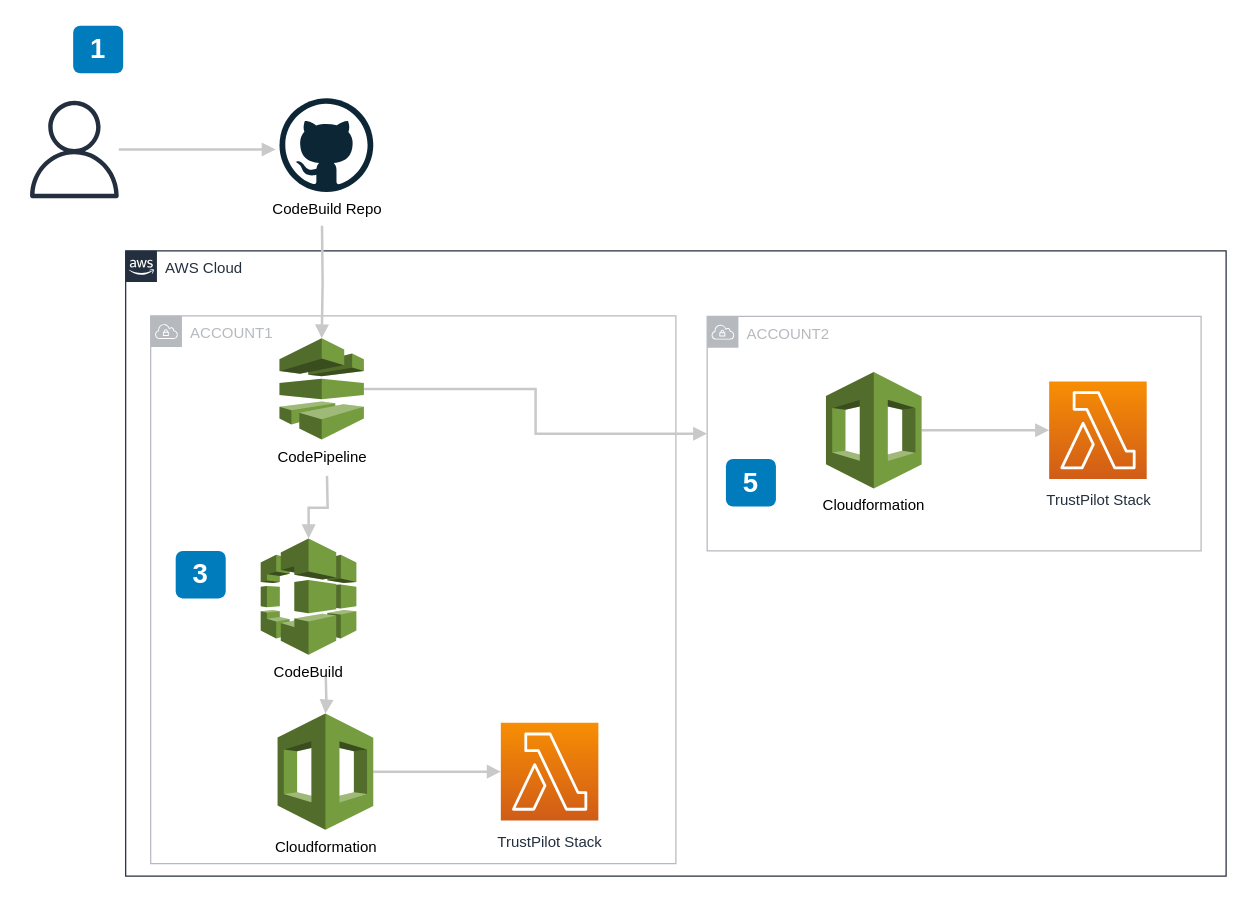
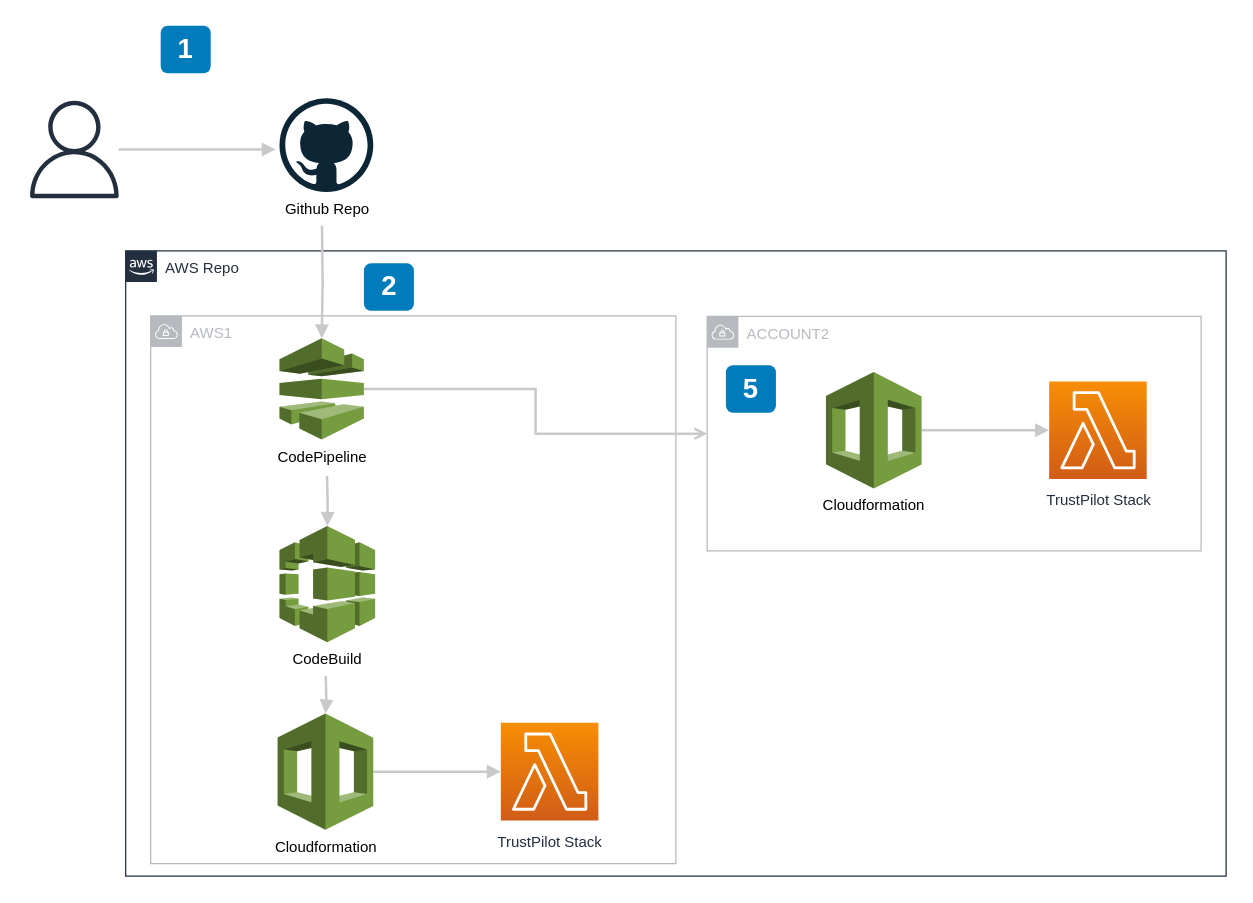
(98, 49) -> (186, 49)
(328, 210) -> (328, 210)
(200, 268) -> (197, 268)
none -> (389, 287)
(224, 333) -> (207, 333)
(692, 434) -> (695, 434)
(751, 483) -> (751, 389)
(201, 574) -> none
(308, 596) -> (327, 584)
